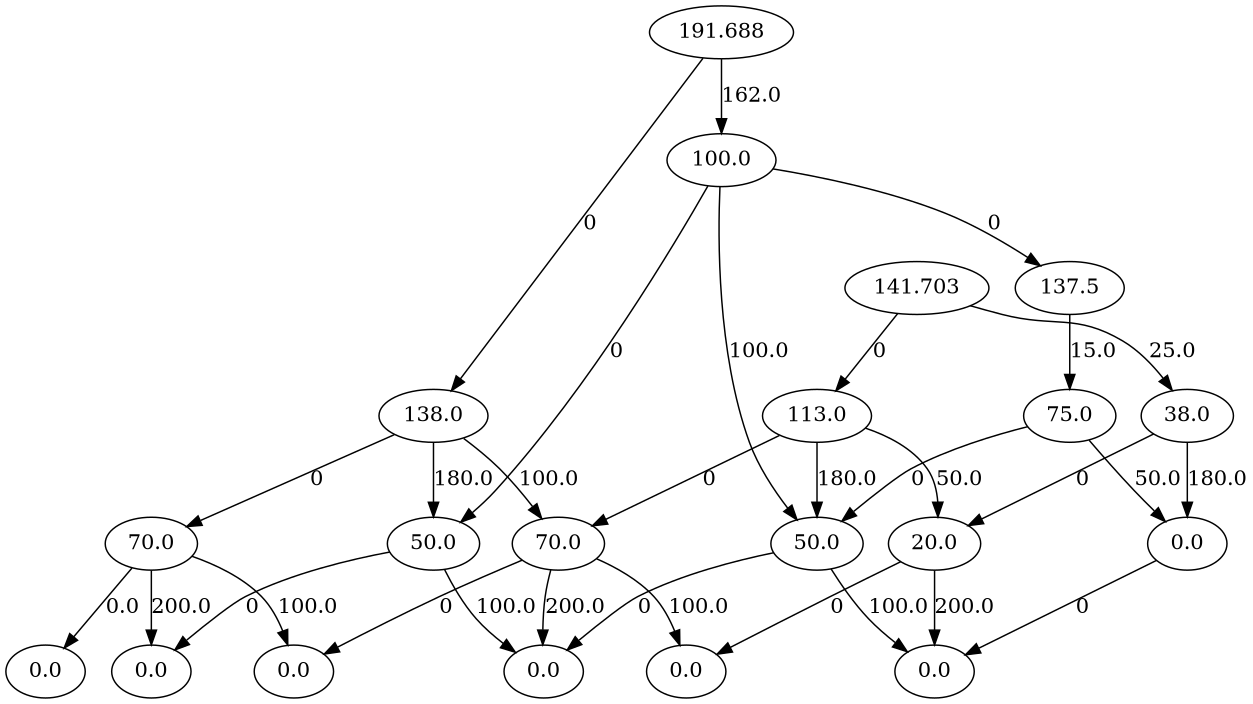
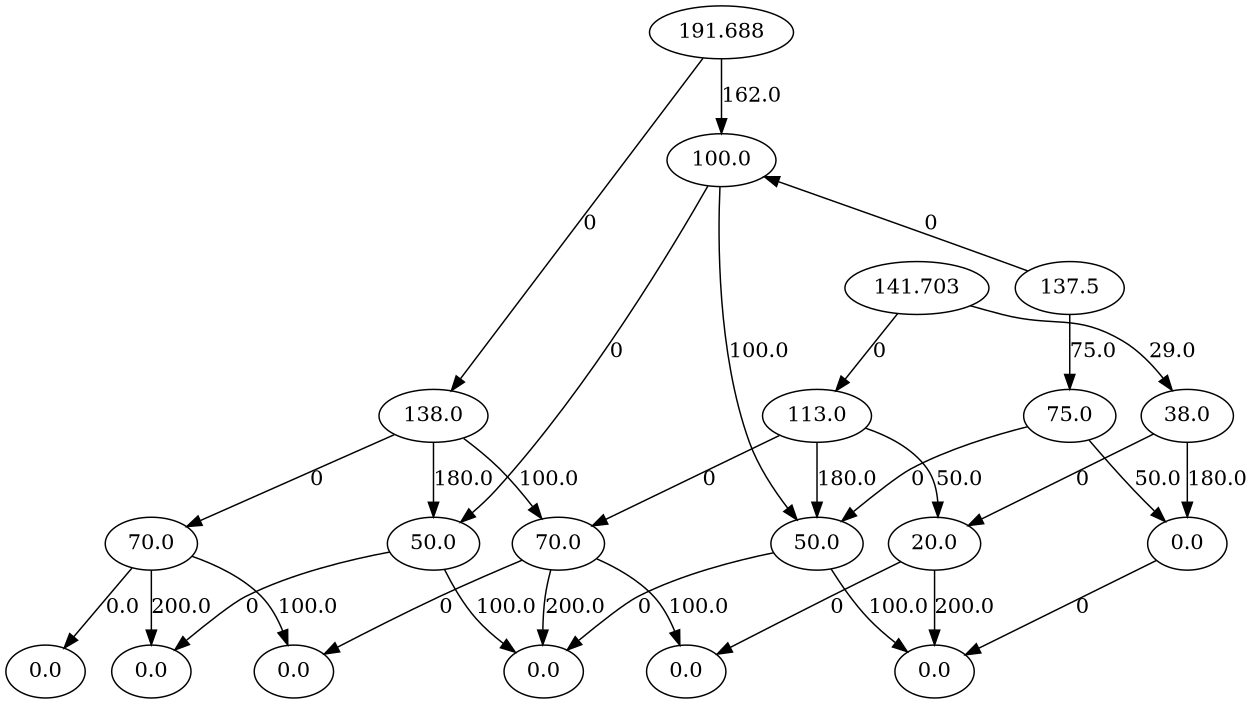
(906, 199) -> (903, 226)
(1093, 352) -> (1093, 352)
(1173, 352) -> (1173, 352)
